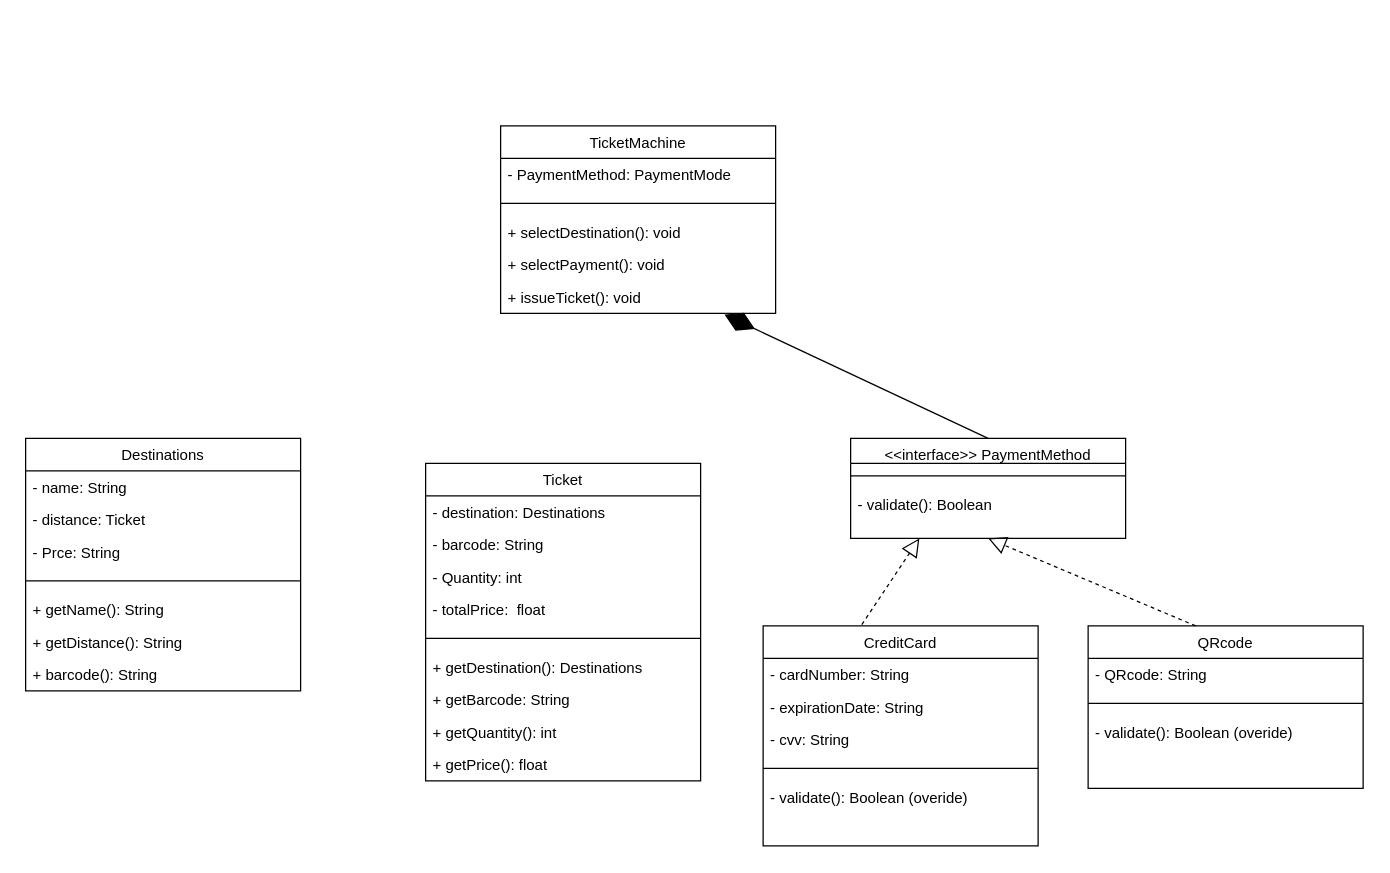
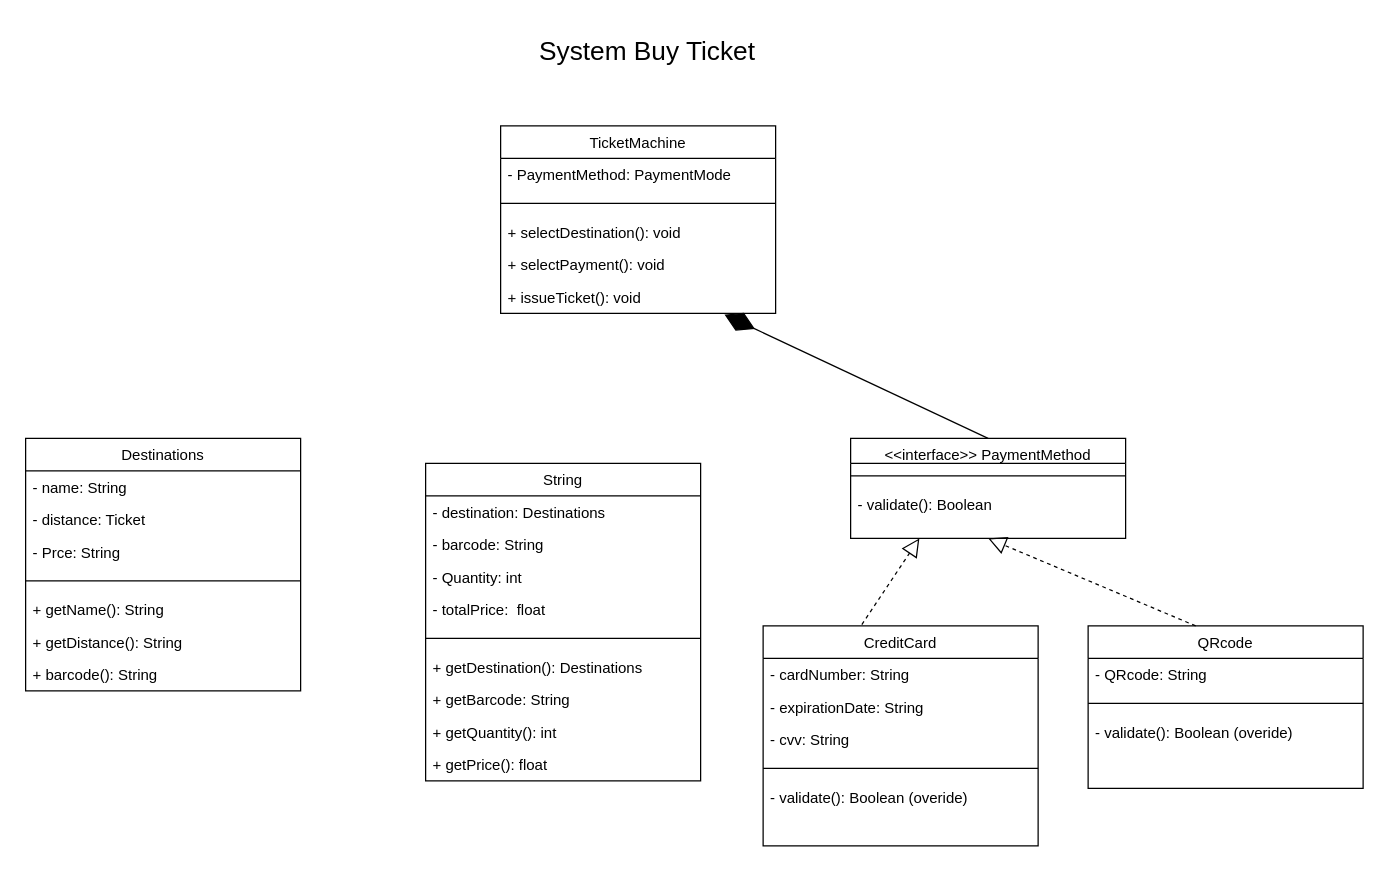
none -> (651, 51)
(563, 480) -> (563, 480)
